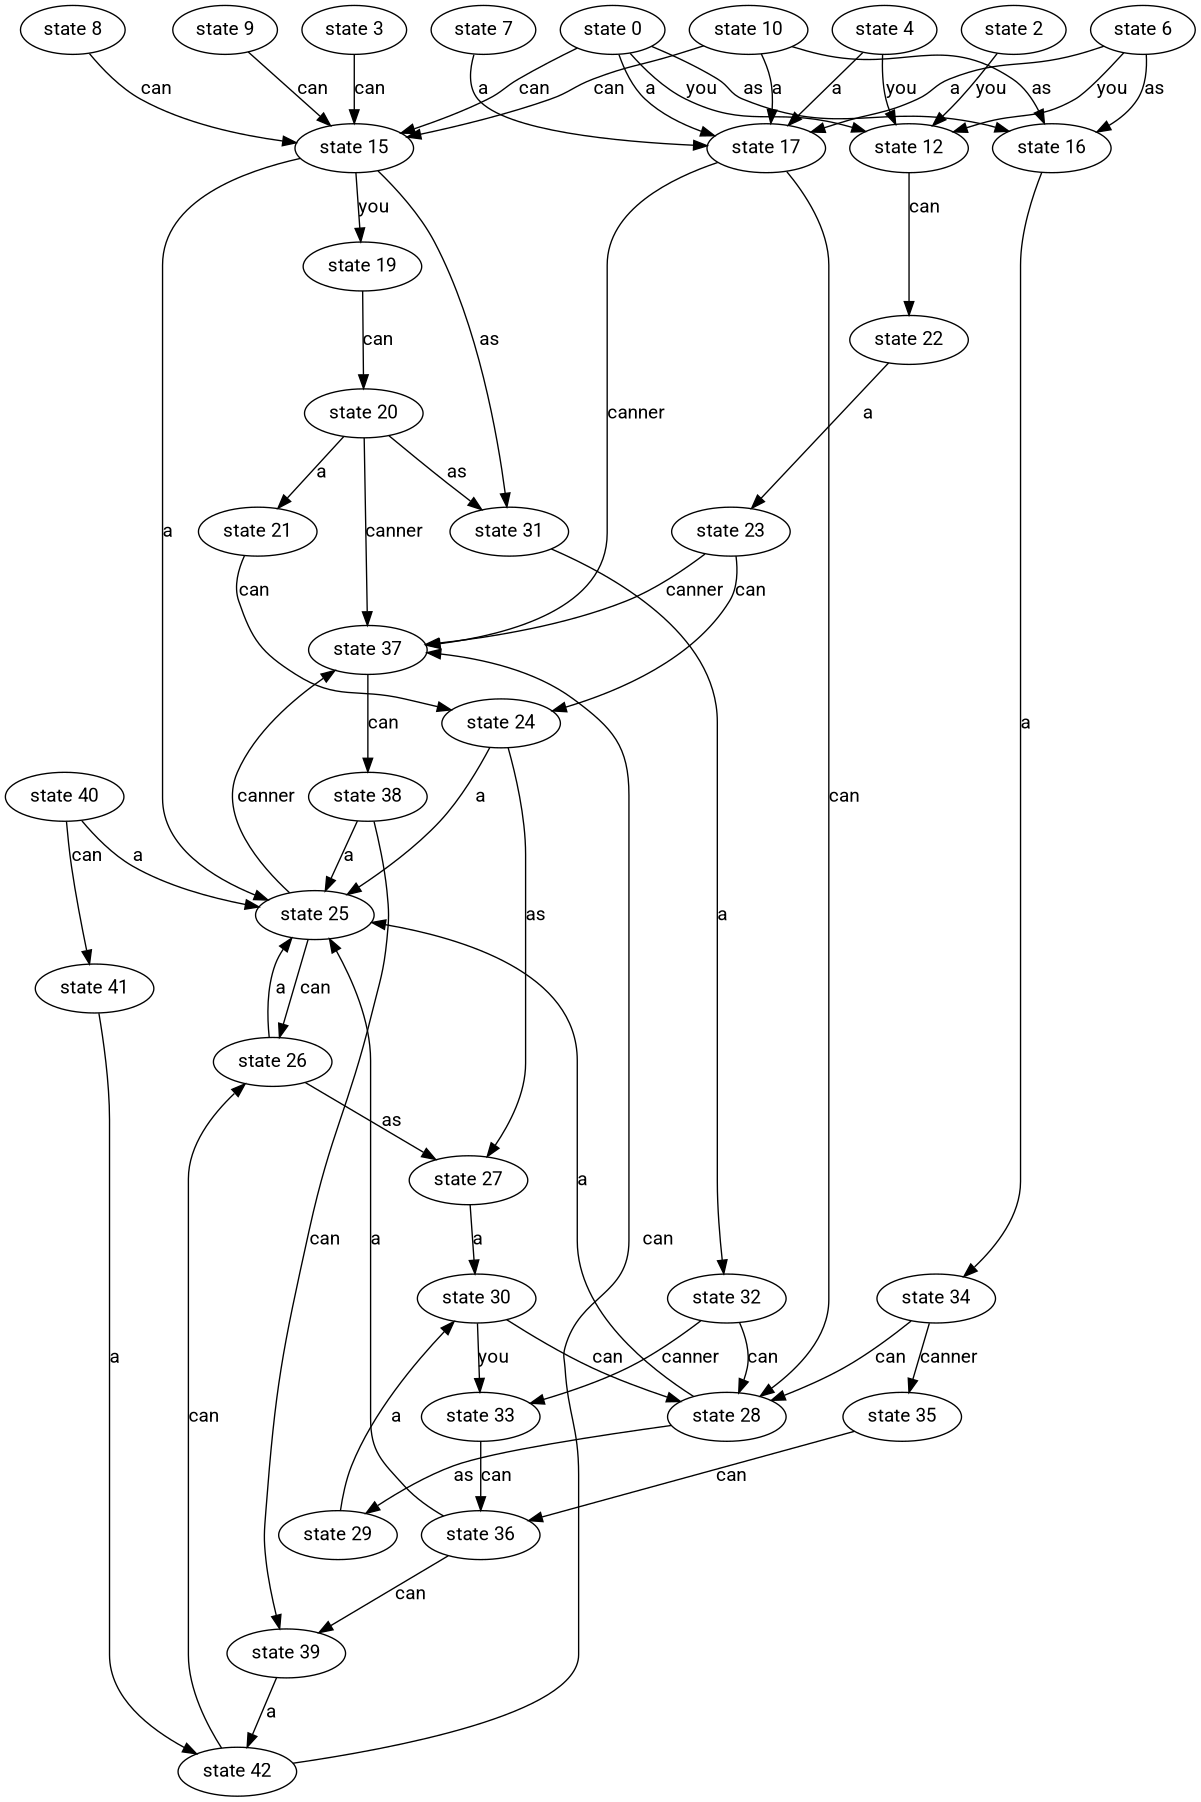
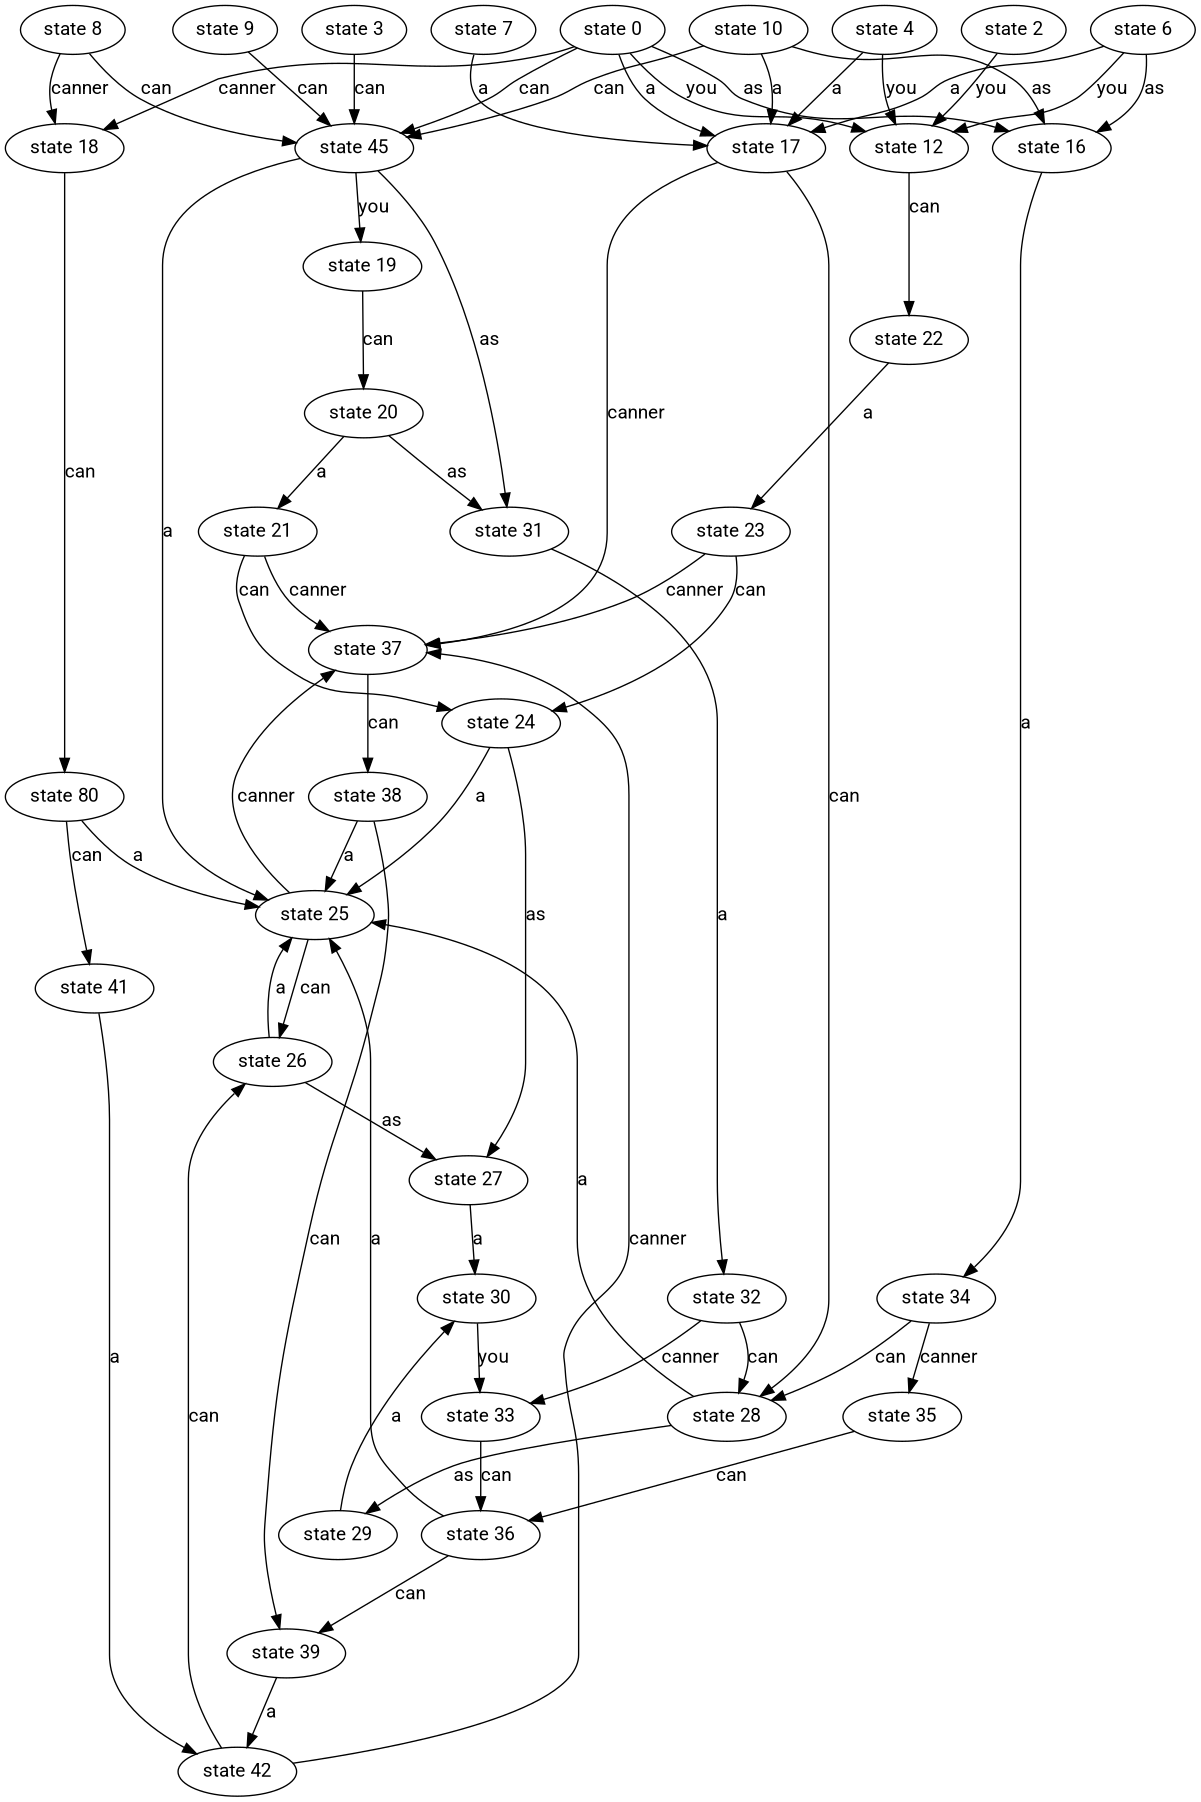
none -> (65, 148)
(354, 148) -> (354, 148)
(366, 525) -> (284, 595)
(65, 797) -> (65, 797)
(658, 1239) -> (658, 1239)
(584, 1364) -> none
